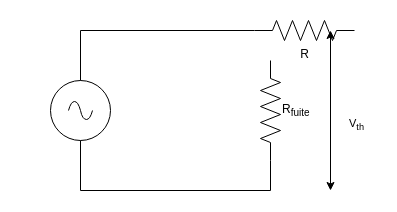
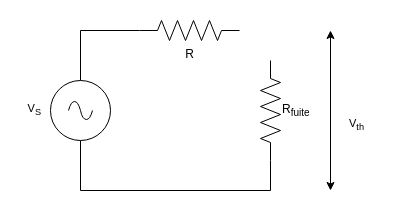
(305, 31) -> (190, 31)
none -> (32, 111)
